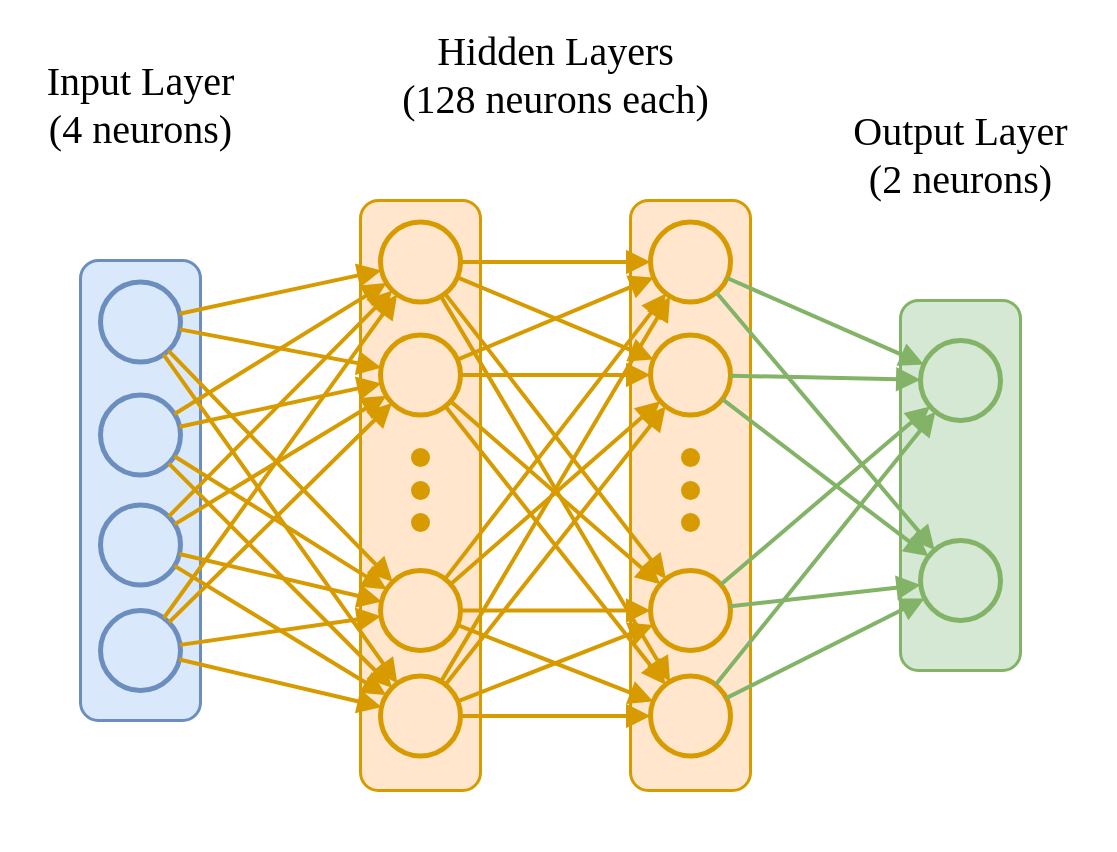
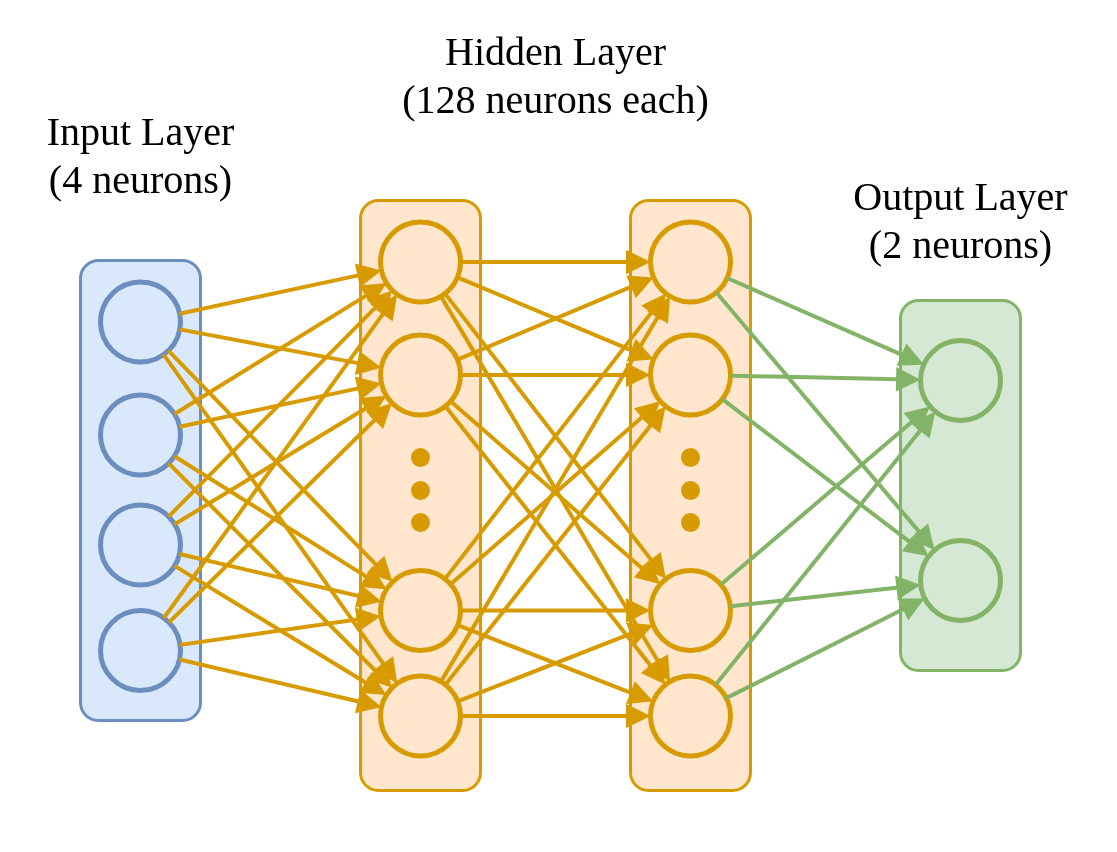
(556, 76) -> (556, 76)
(141, 106) -> (141, 156)
(961, 156) -> (961, 221)
